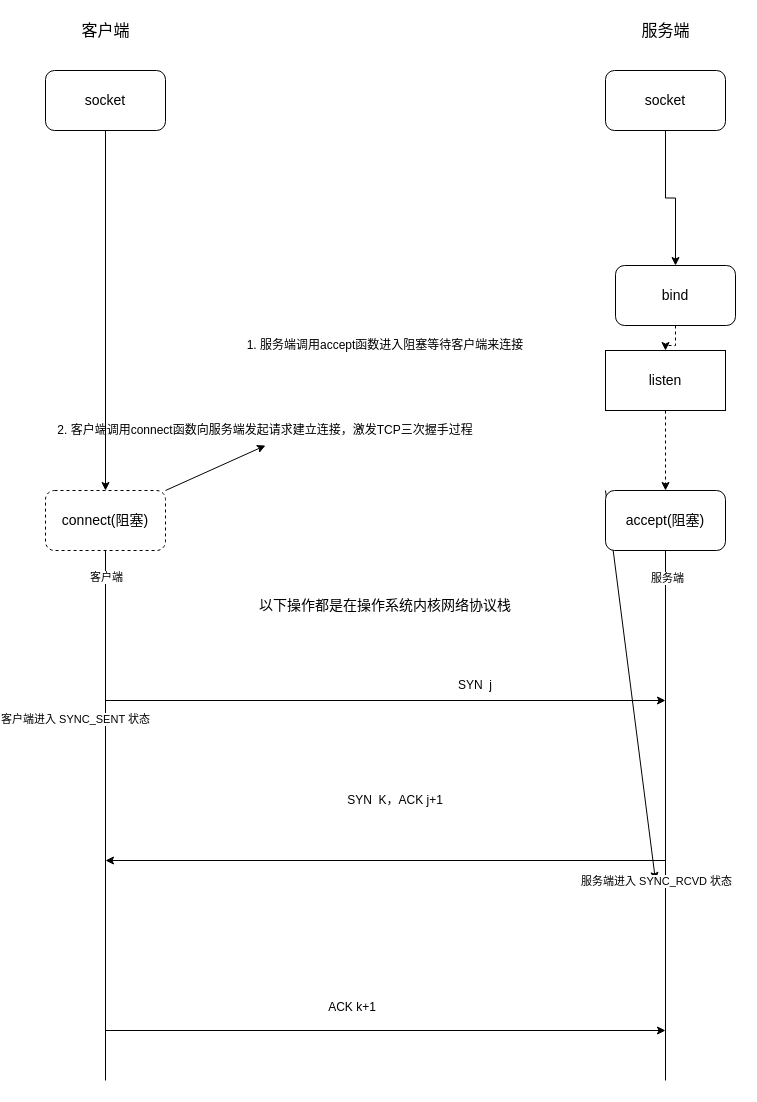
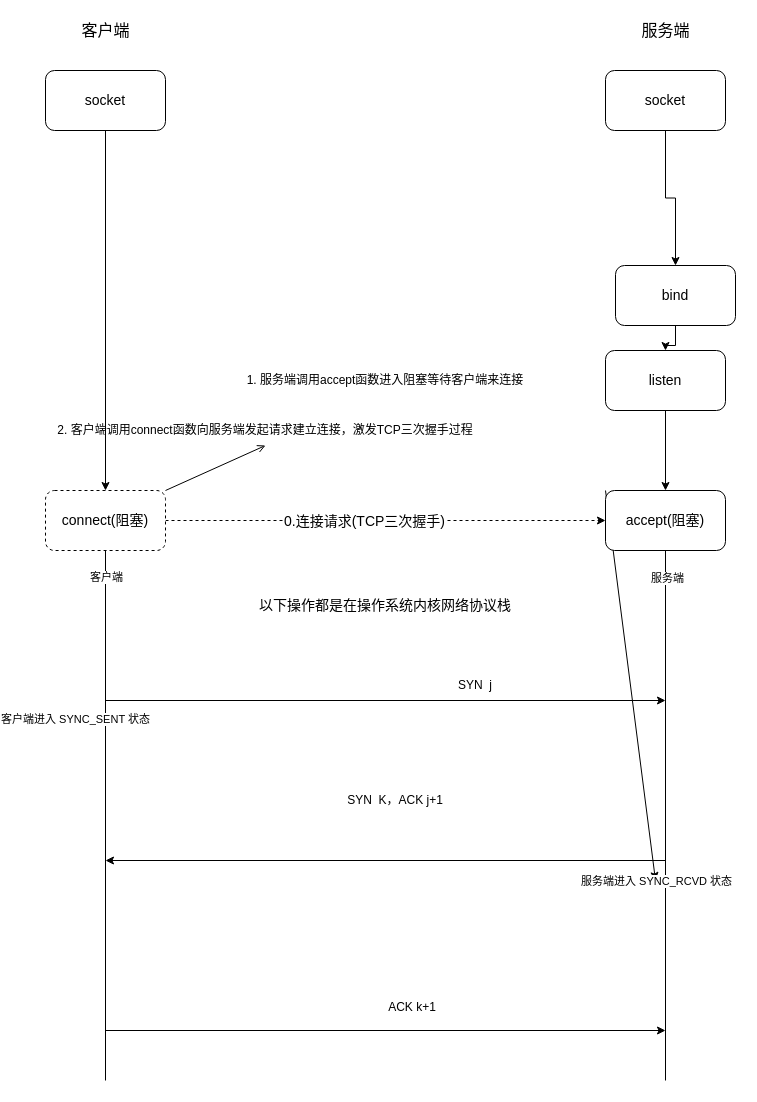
(676, 341) -> (676, 341)
(386, 346) -> (386, 381)
(666, 381) -> (666, 381)
(666, 448) -> (666, 448)
(258, 449) -> (260, 448)
none -> (382, 521)
(353, 1007) -> (413, 1007)
